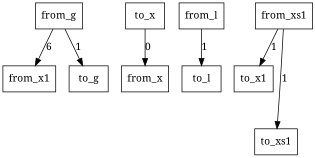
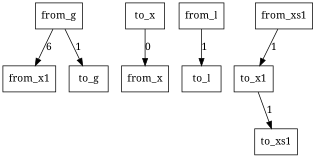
(281, 75) -> (264, 107)
